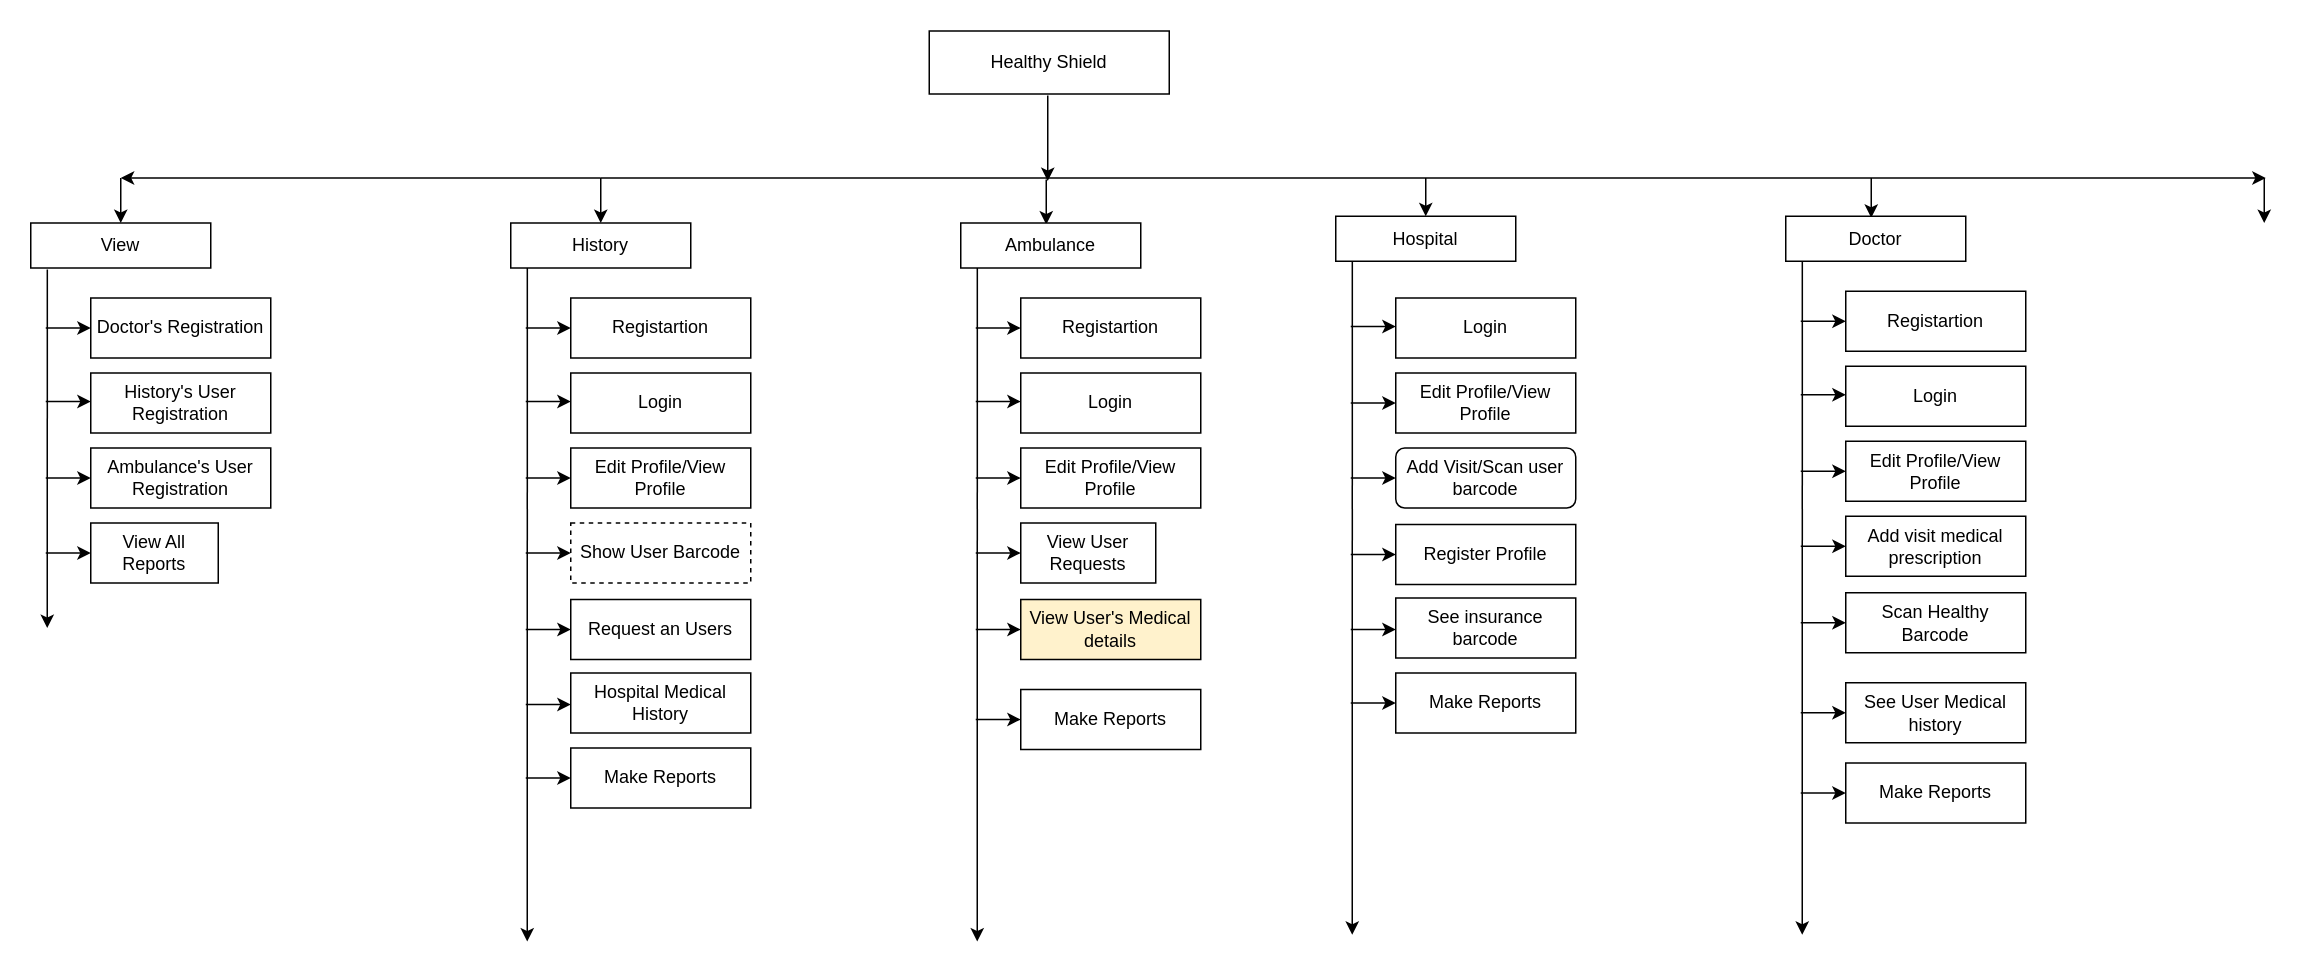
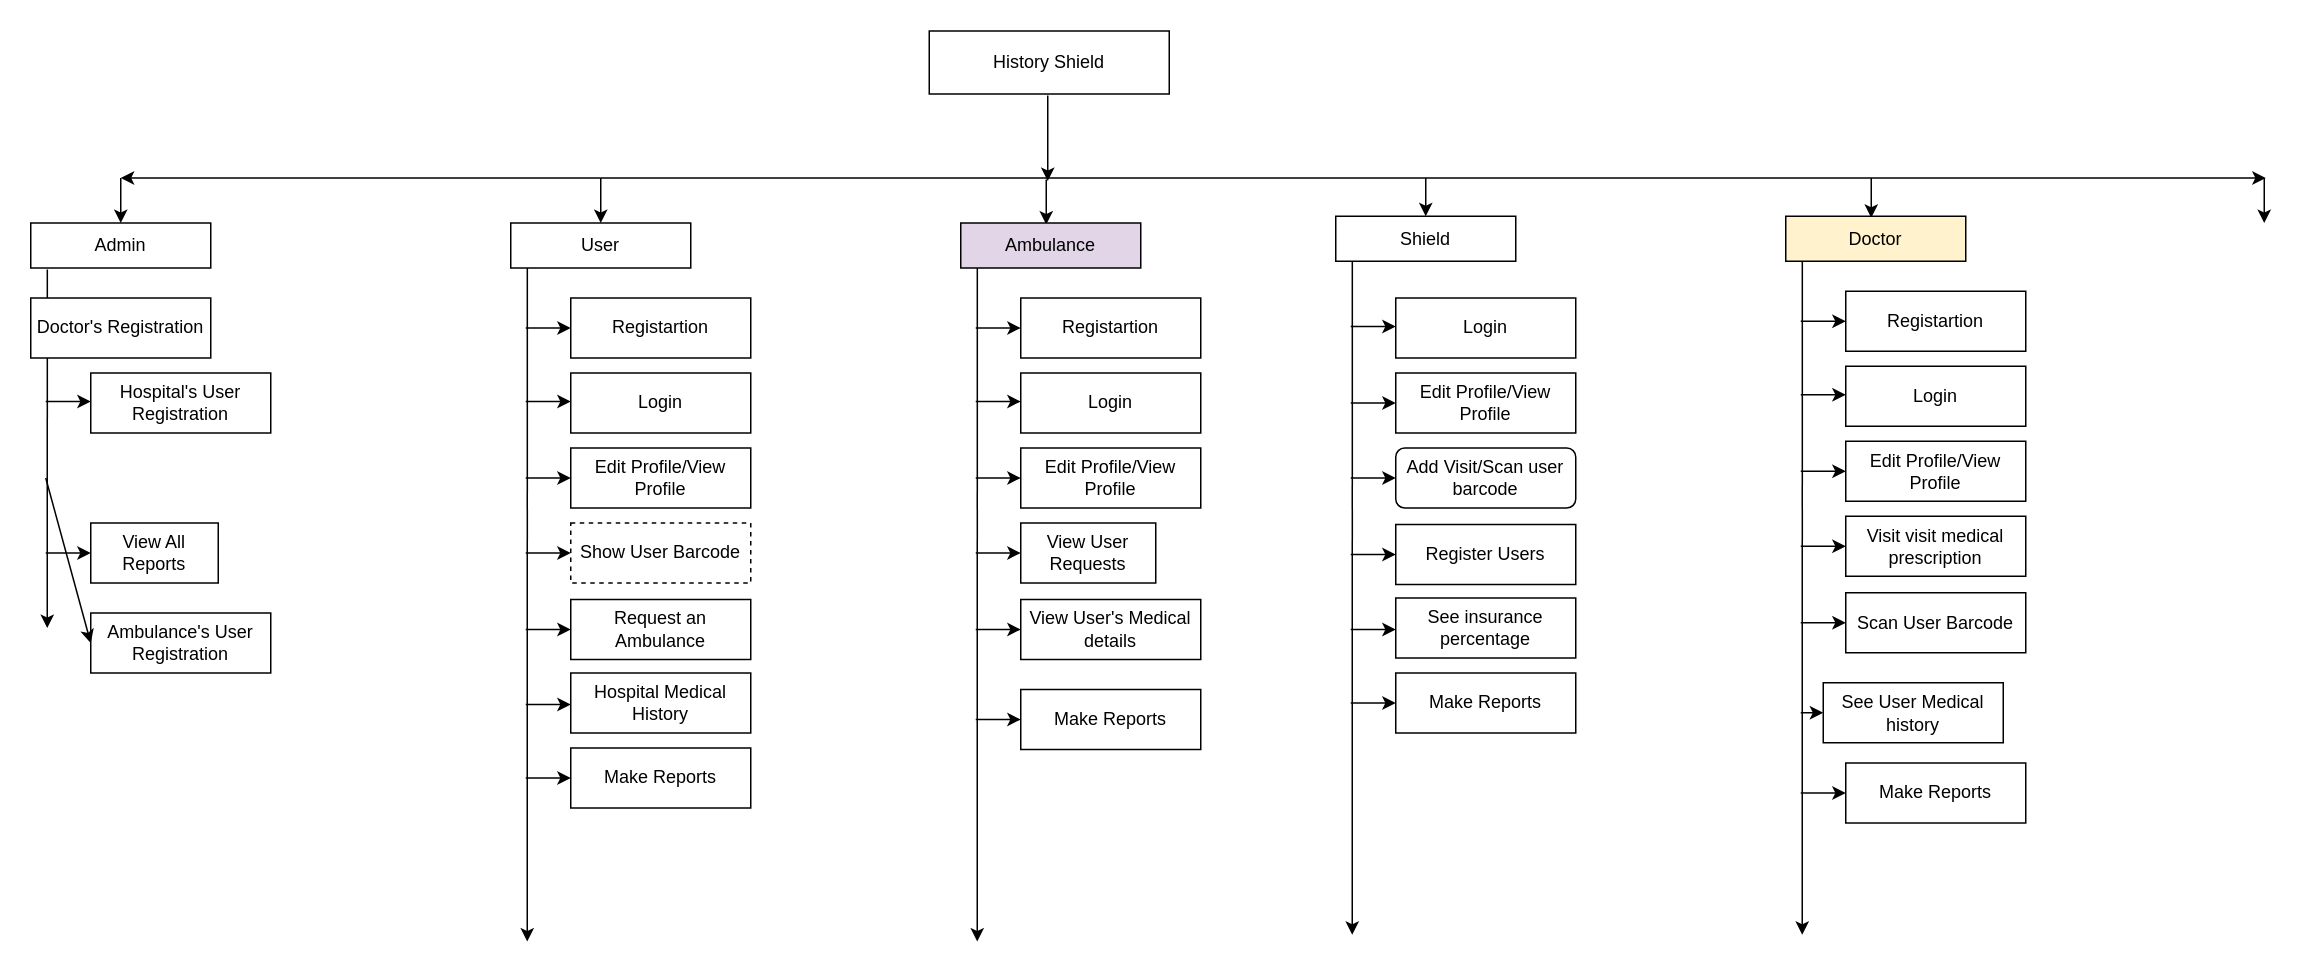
(1049, 62) -> (1049, 62)
(1426, 239) -> (1426, 239)
(1876, 239) -> (1876, 239)
(121, 245) -> (121, 245)
(601, 245) -> (601, 245)
(1051, 245) -> (1051, 245)
(181, 328) -> (121, 328)
(181, 403) -> (181, 403)
(181, 478) -> (181, 643)
(1936, 547) -> (1936, 547)
(1486, 554) -> (1486, 554)
(1936, 623) -> (1936, 623)
(1486, 628) -> (1486, 628)
(661, 629) -> (661, 629)
(1111, 629) -> (1111, 629)
(1936, 713) -> (1913, 713)
